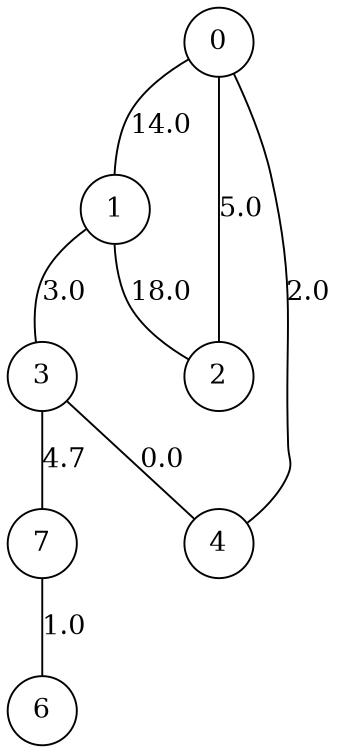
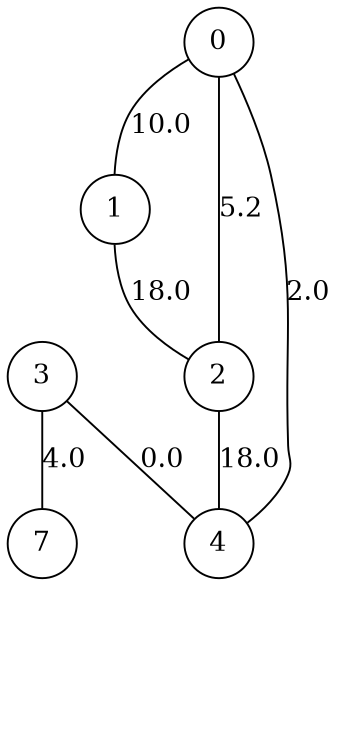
(161, 126) -> (161, 126)
(241, 209) -> (241, 209)
(43, 278) -> none
(64, 460) -> (64, 460)
none -> (219, 460)
(42, 711) -> none
